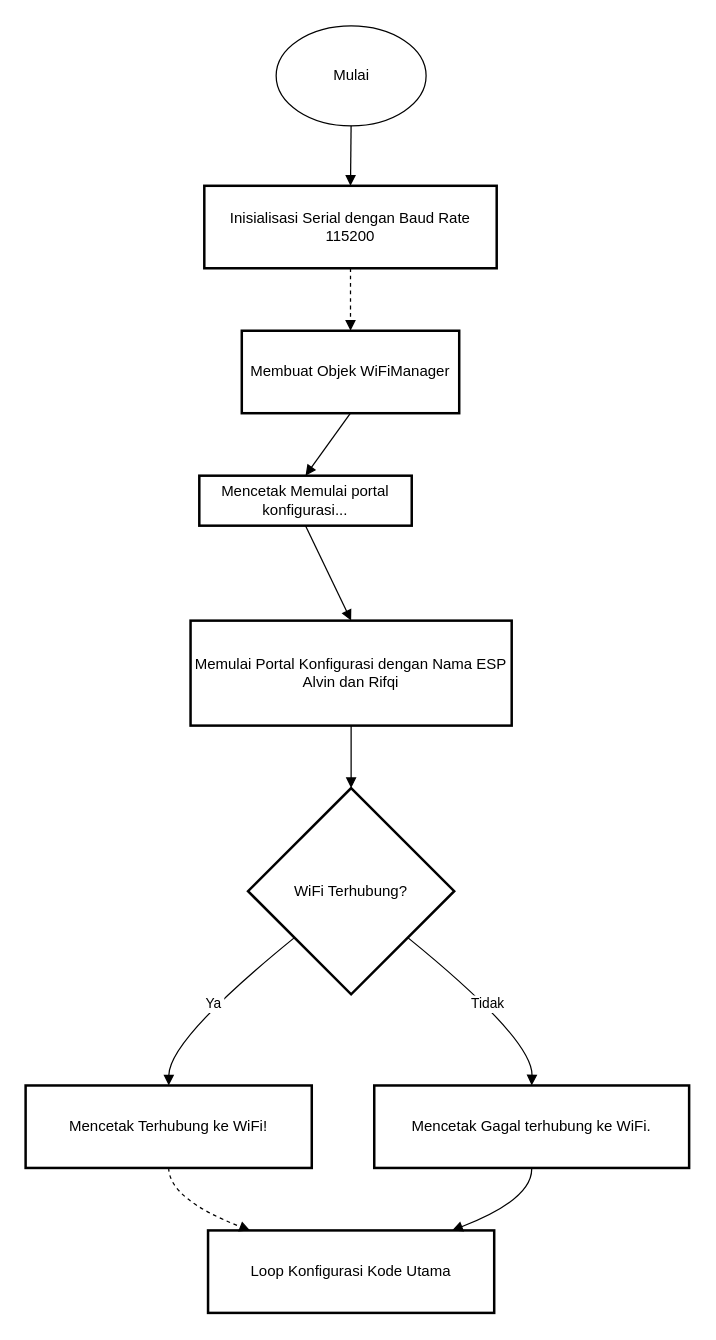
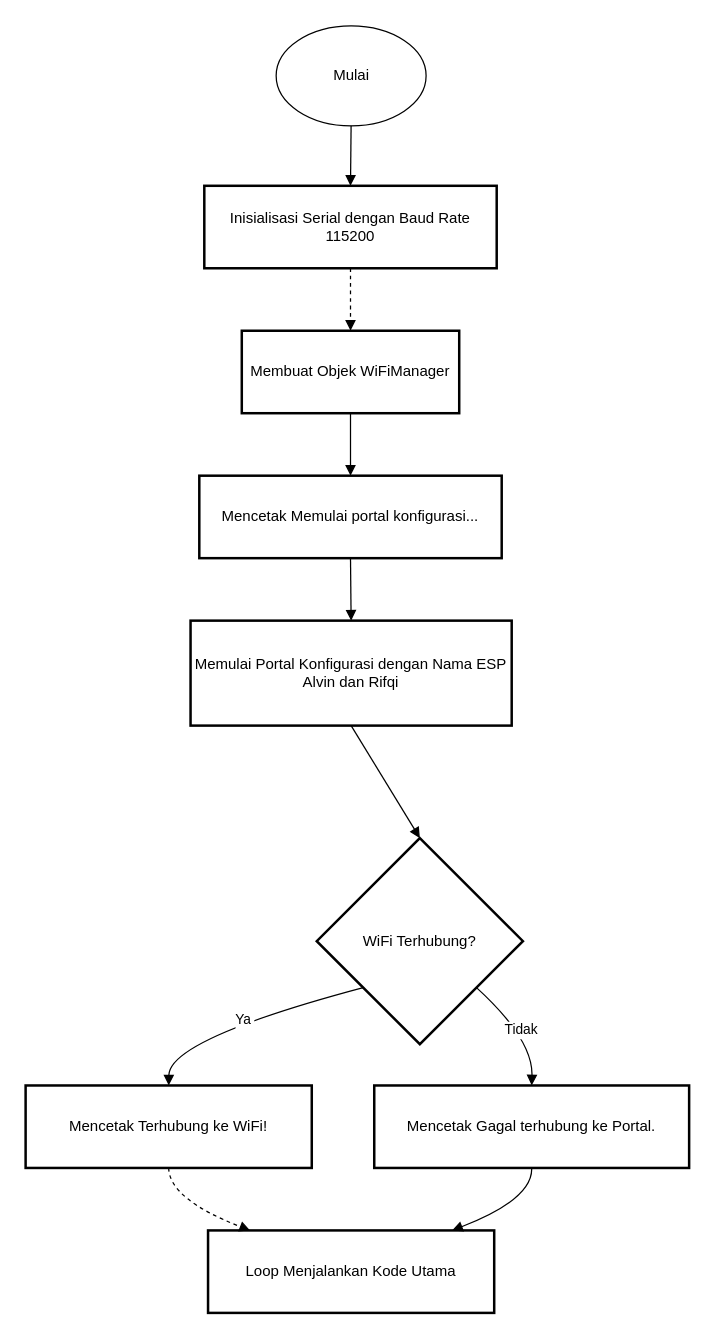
(306, 501) -> (351, 517)
(351, 891) -> (420, 941)
(532, 1127) -> (532, 1127)
(351, 1272) -> (351, 1272)
